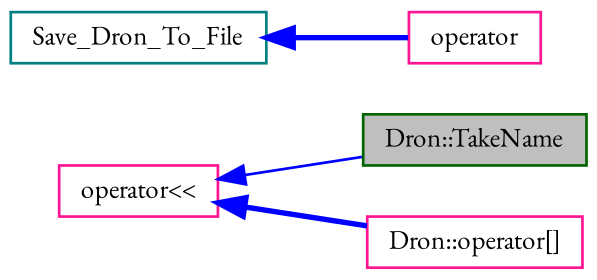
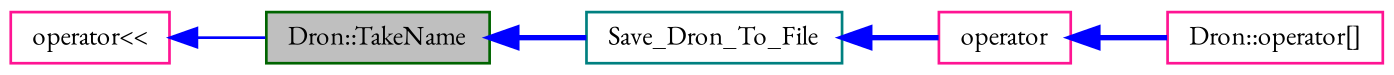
none -> (552, 38)
(306, 216) -> (1133, 38)
